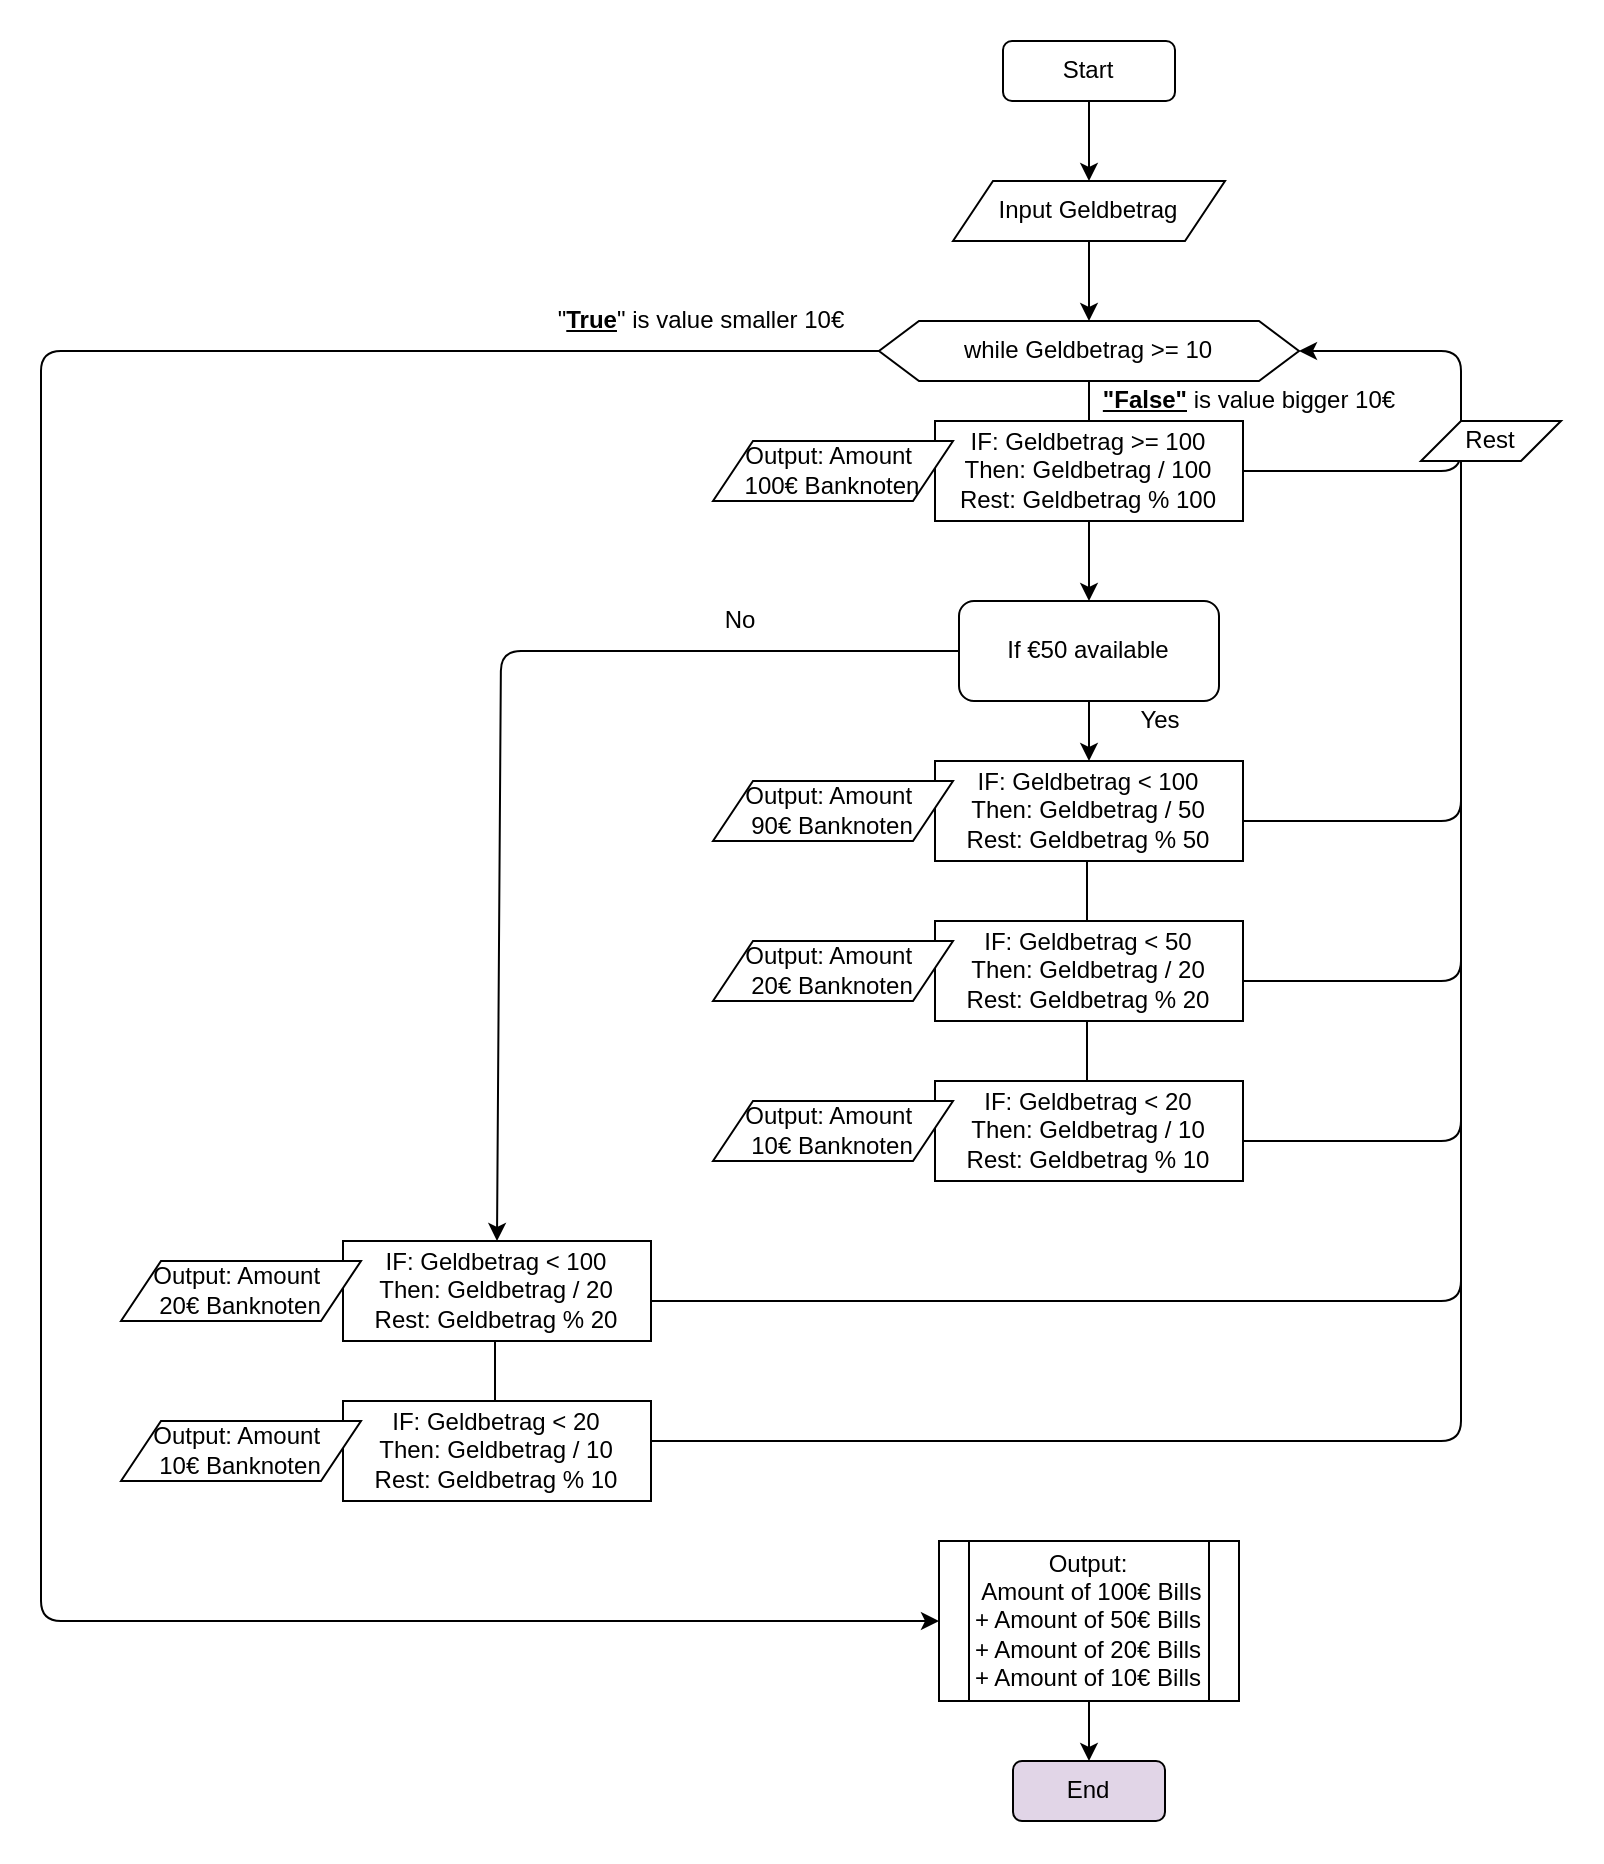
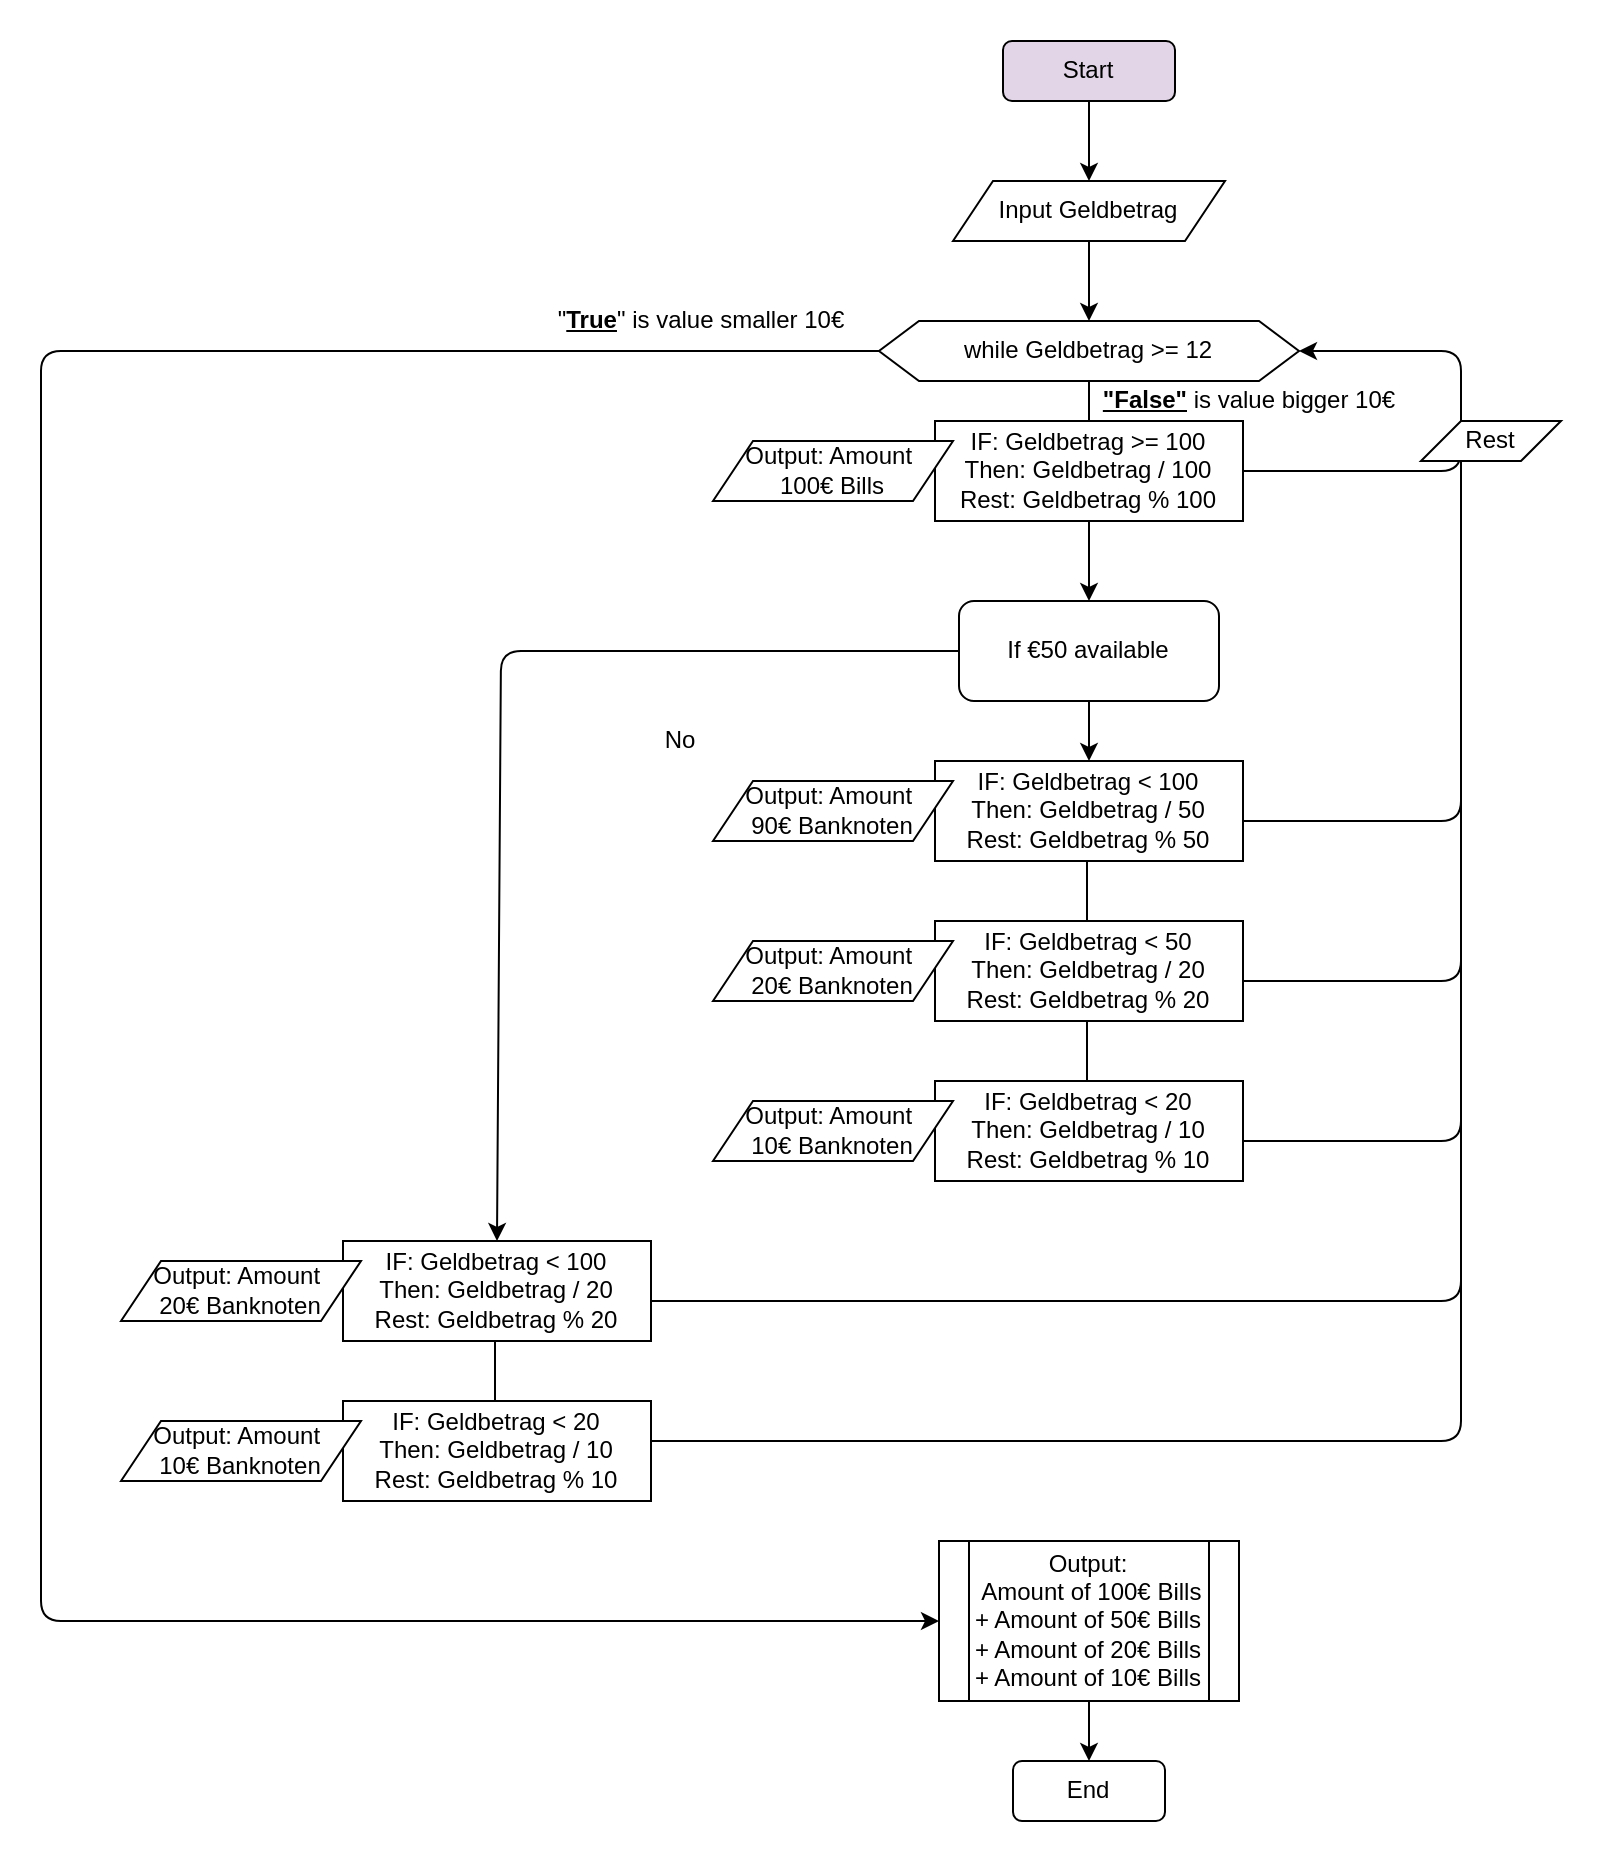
(1089, 71) -> (1089, 71)
(1089, 351) -> (1089, 351)
(833, 471) -> (833, 471)
(741, 621) -> (681, 741)
(1161, 721) -> none
(1089, 1791) -> (1089, 1791)
